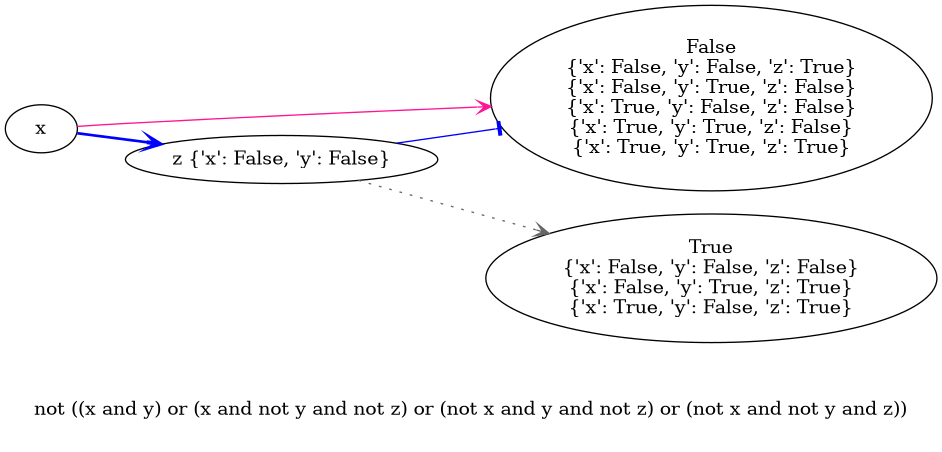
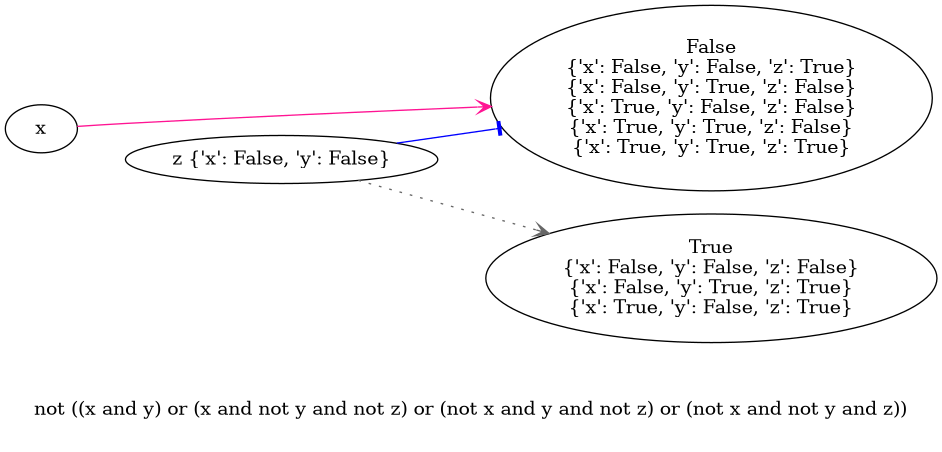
(113, 138) -> none
